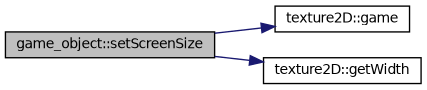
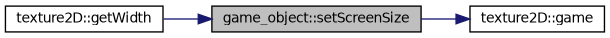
(232, 58) -> (181, 19)
